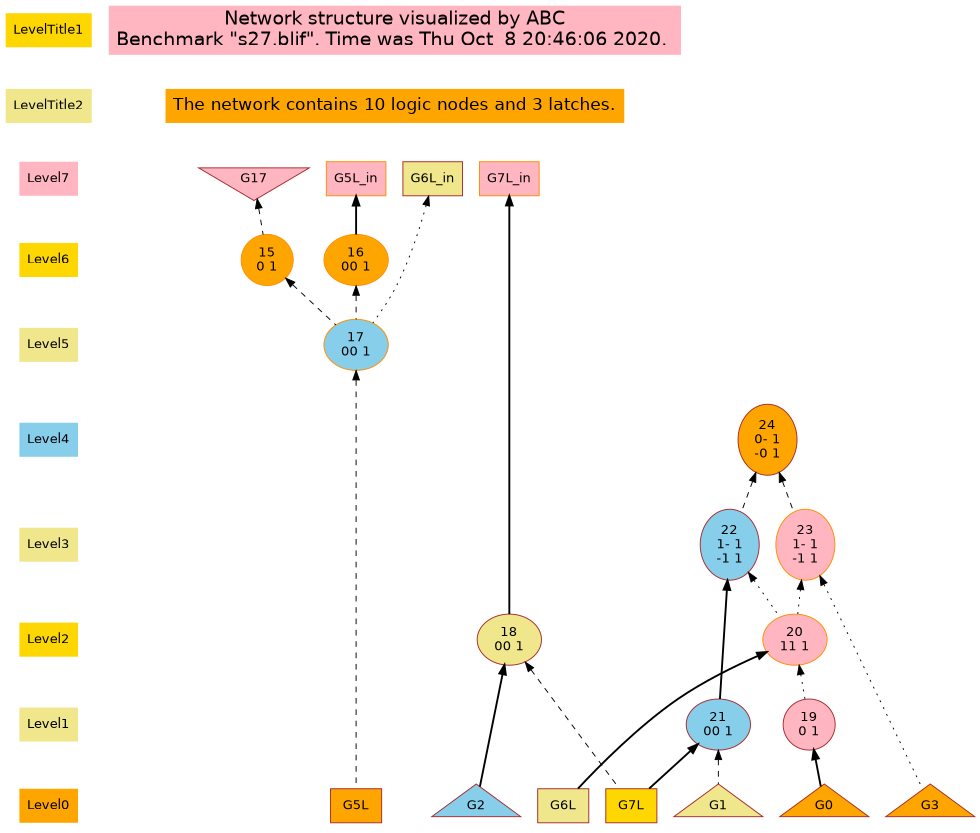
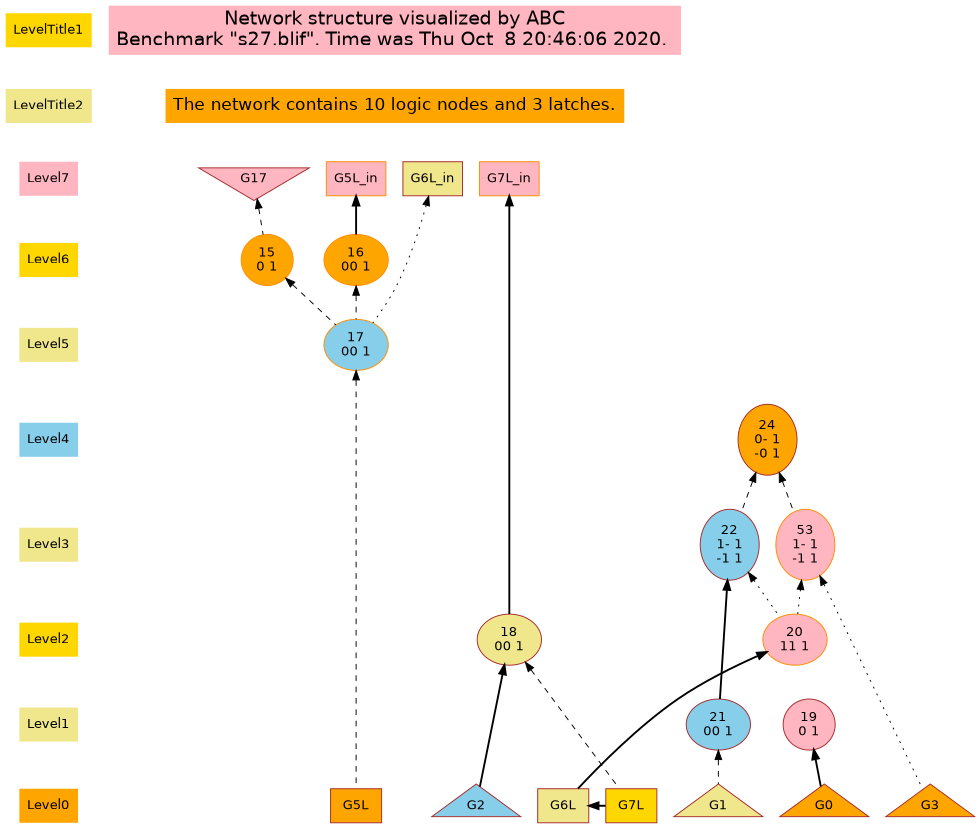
(805, 545) -> (805, 545)
(803, 687) -> none
(670, 770) -> (602, 806)
